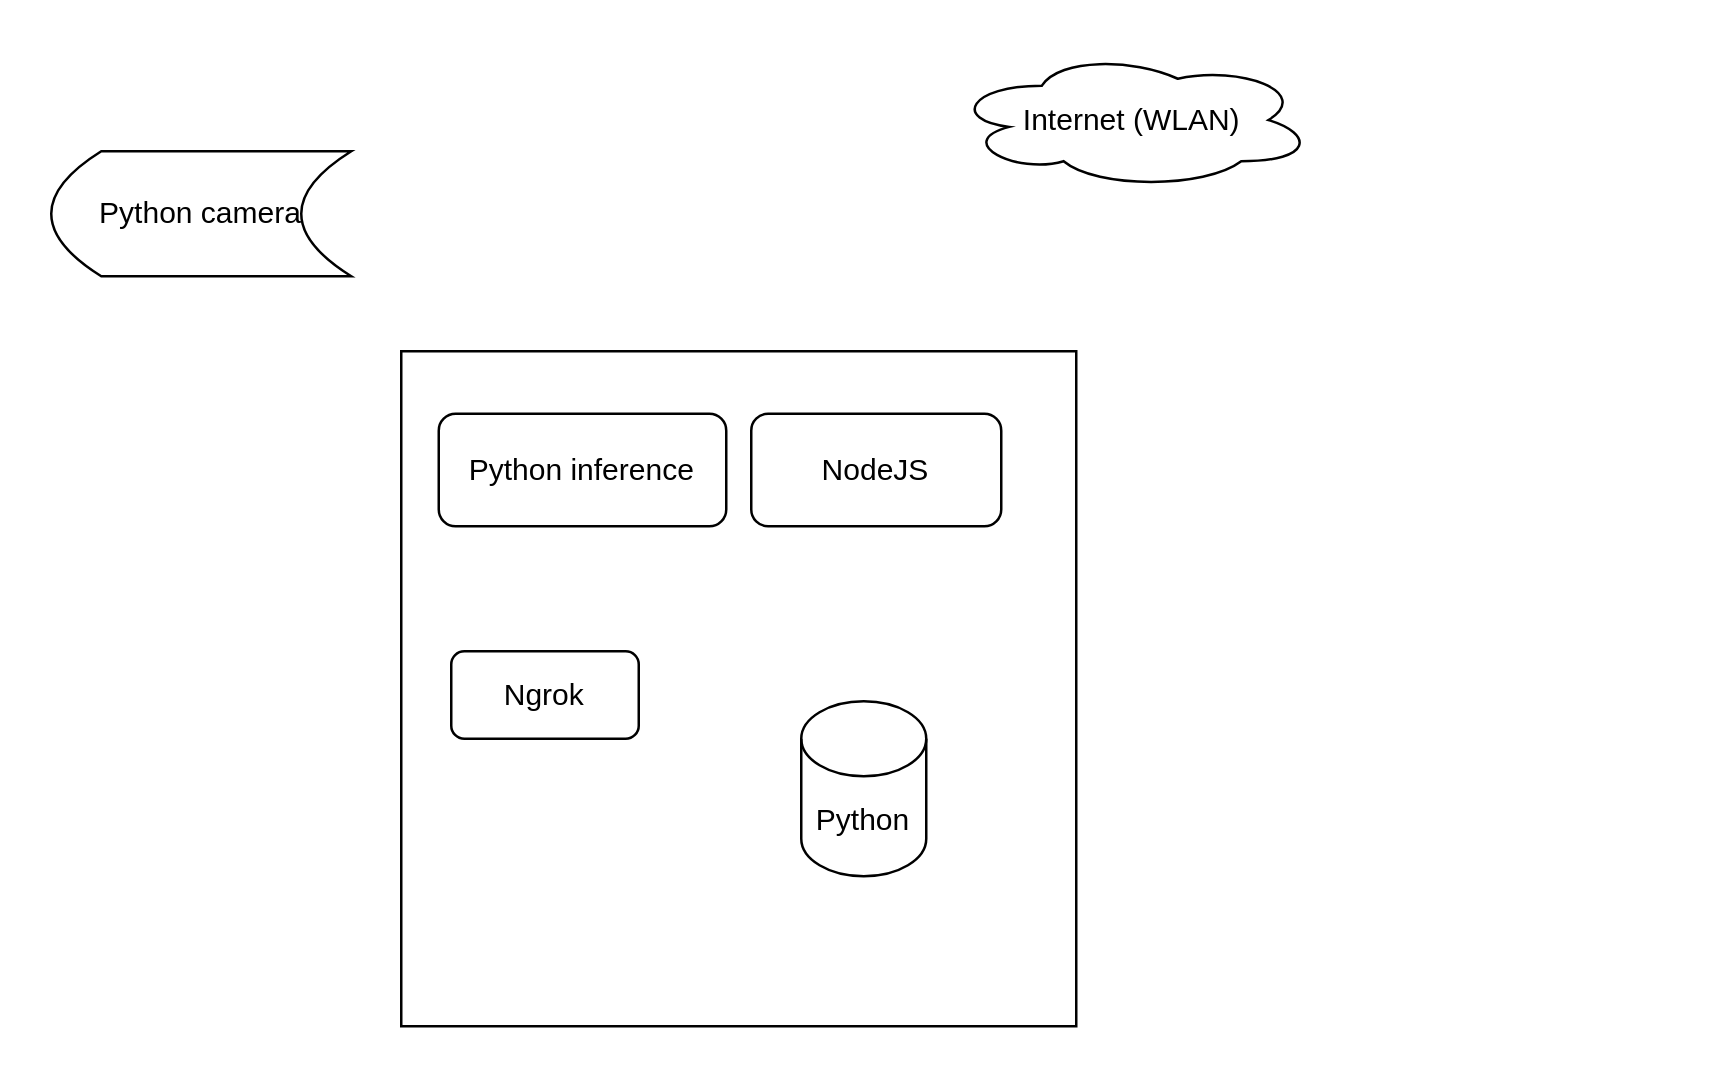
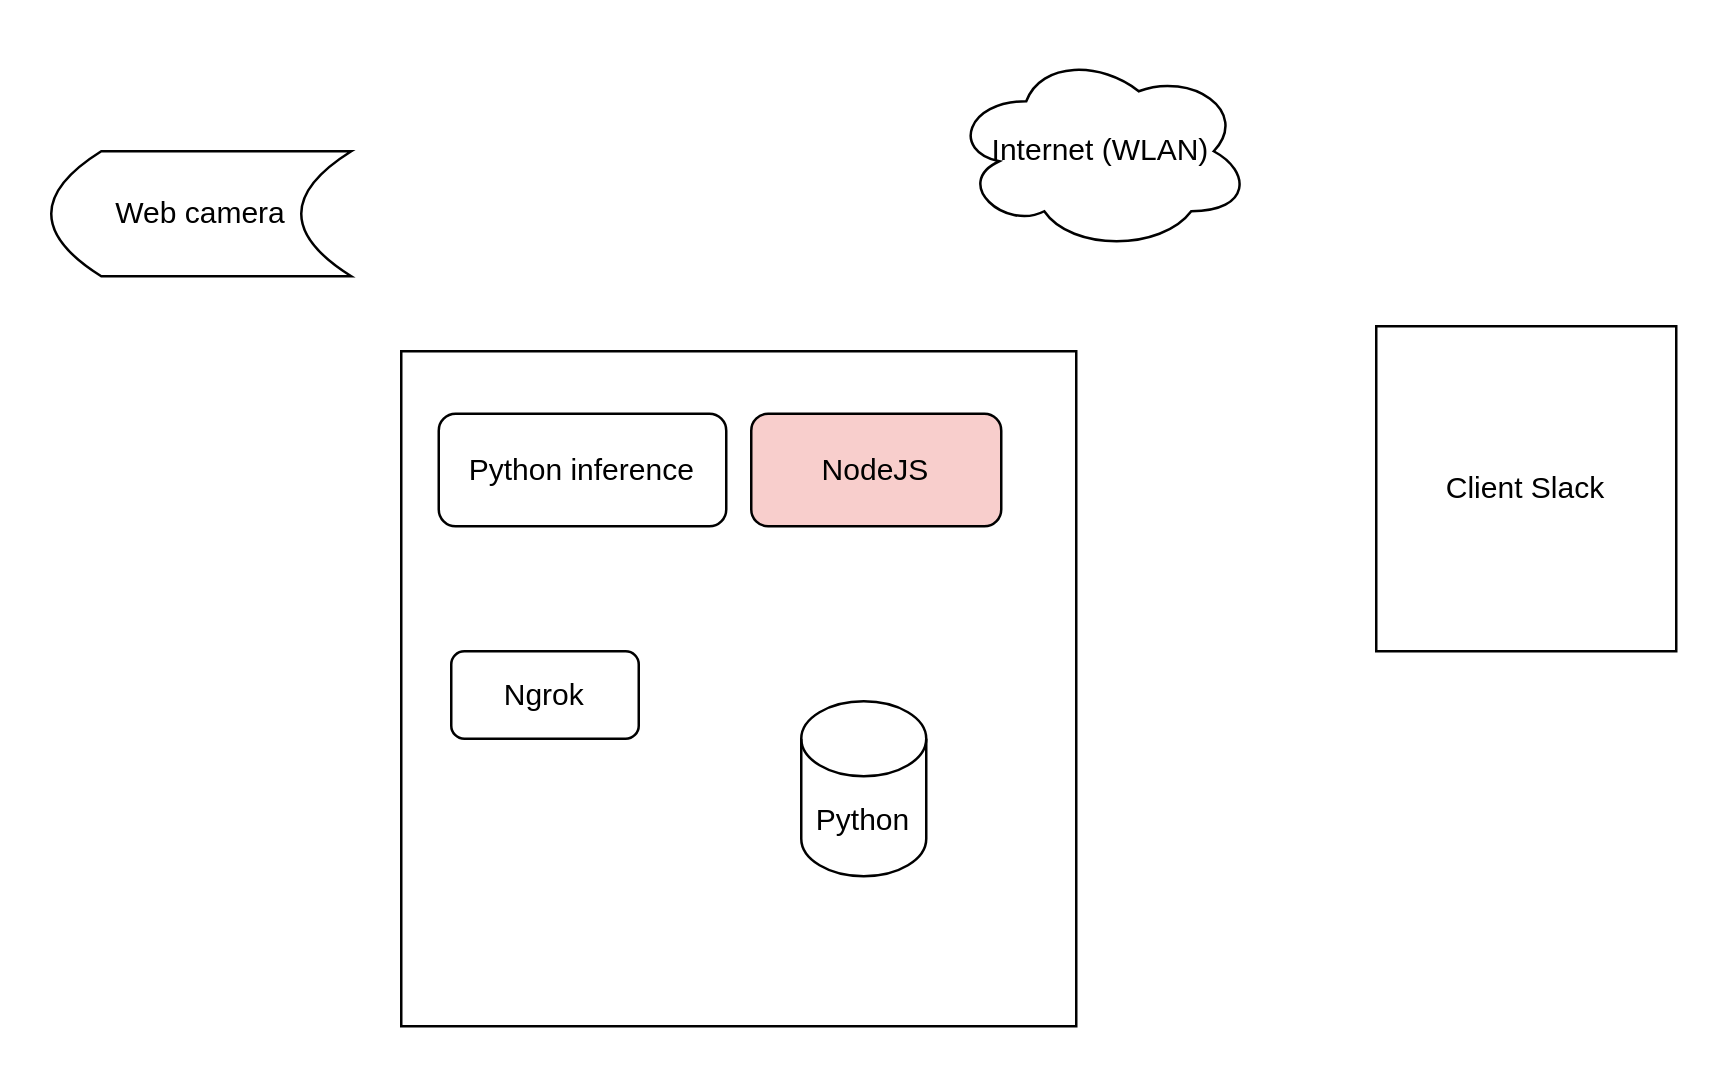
(1133, 120) -> (1101, 151)
(201, 214) -> (201, 214)
(876, 470) -> (876, 470)
none -> (1526, 489)
